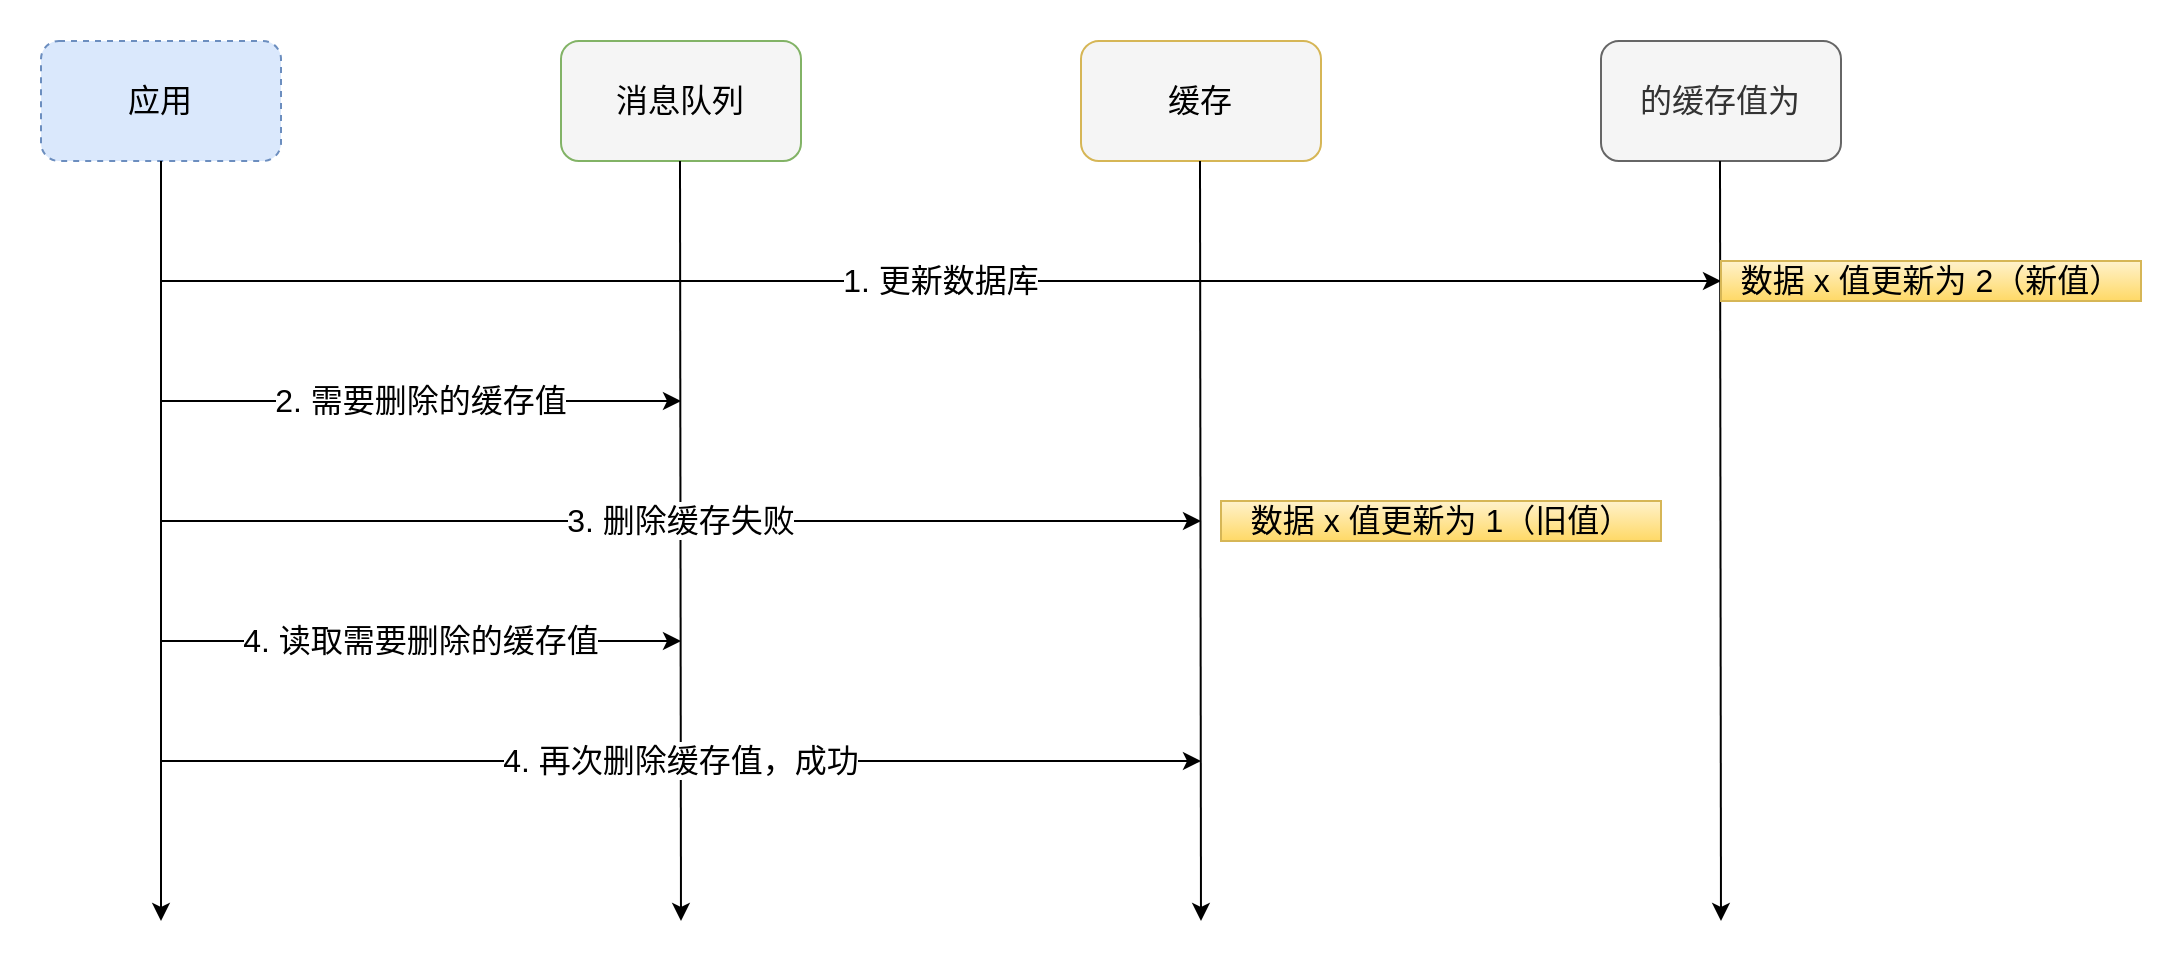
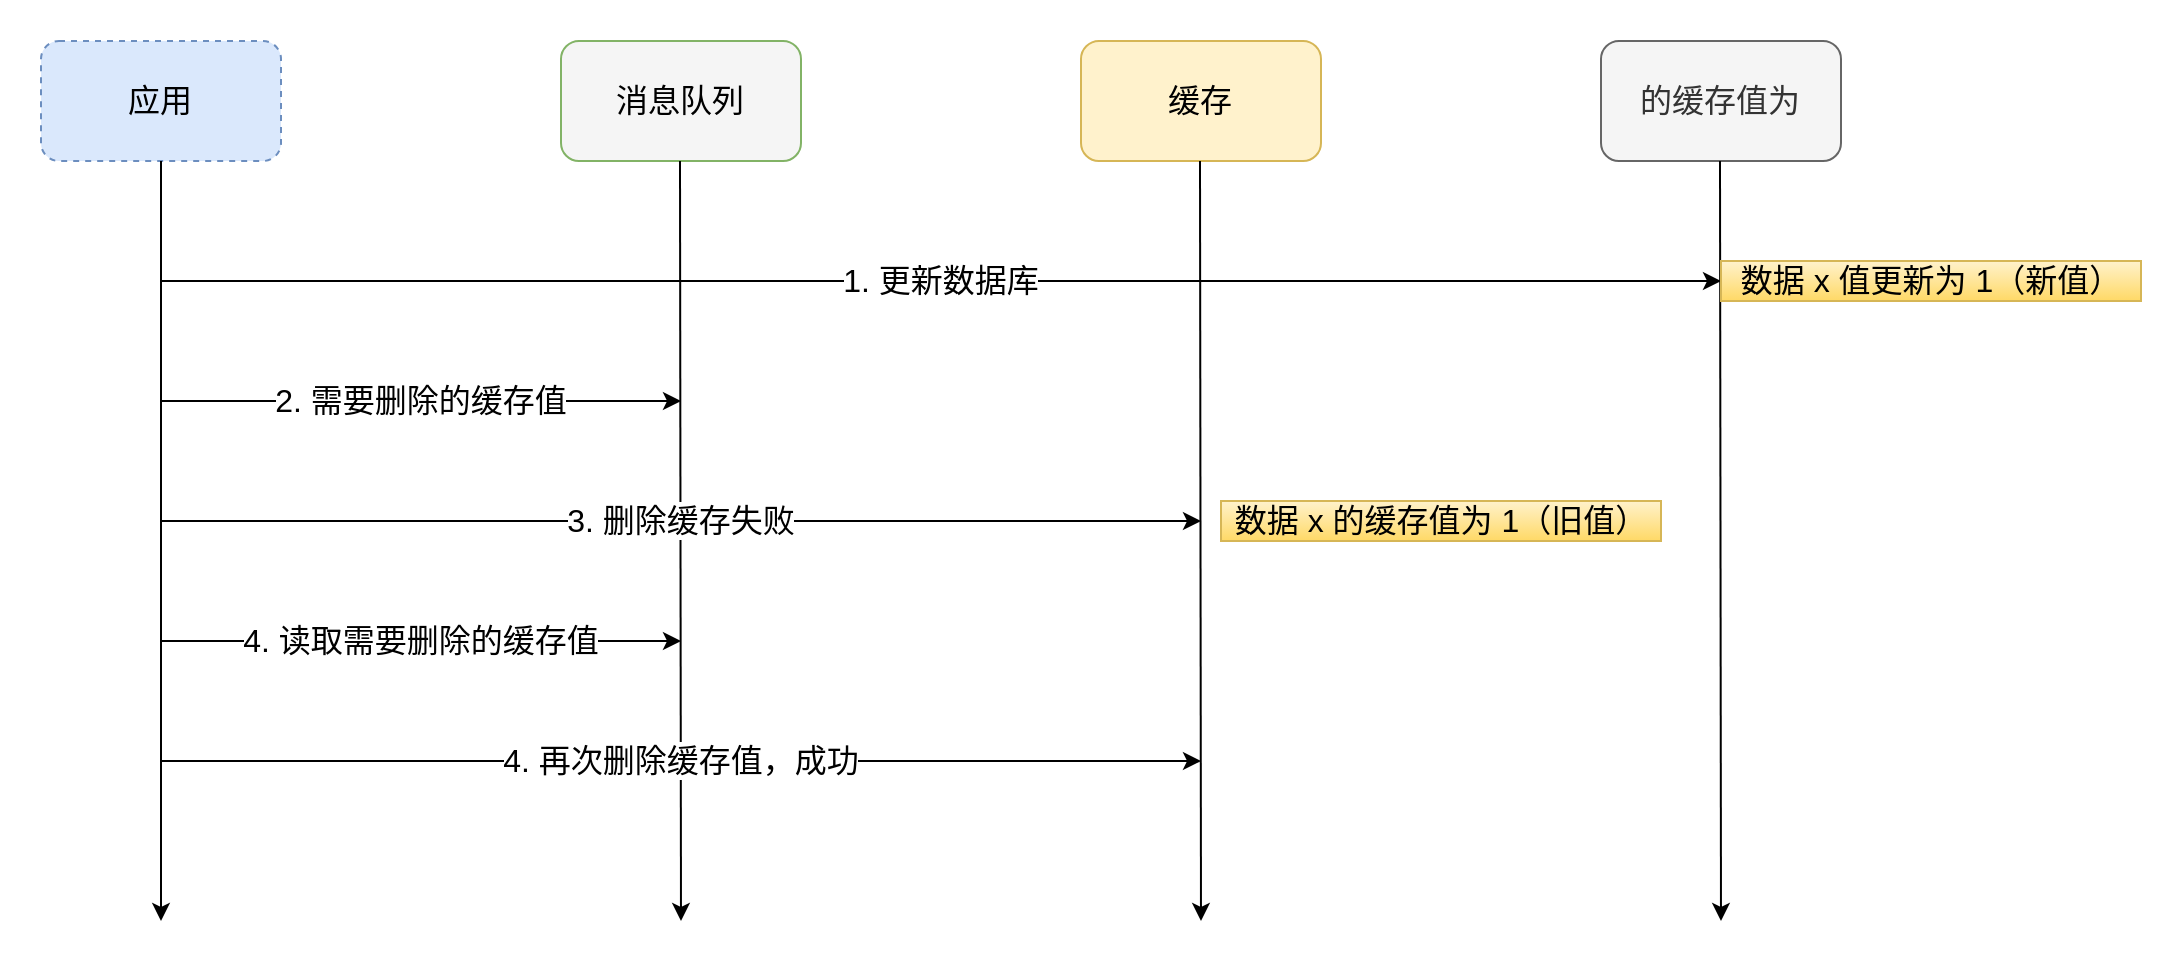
(1201, 101) -> (1201, 101)
(1932, 281) -> (1932, 281)
(1442, 521) -> (1442, 521)
